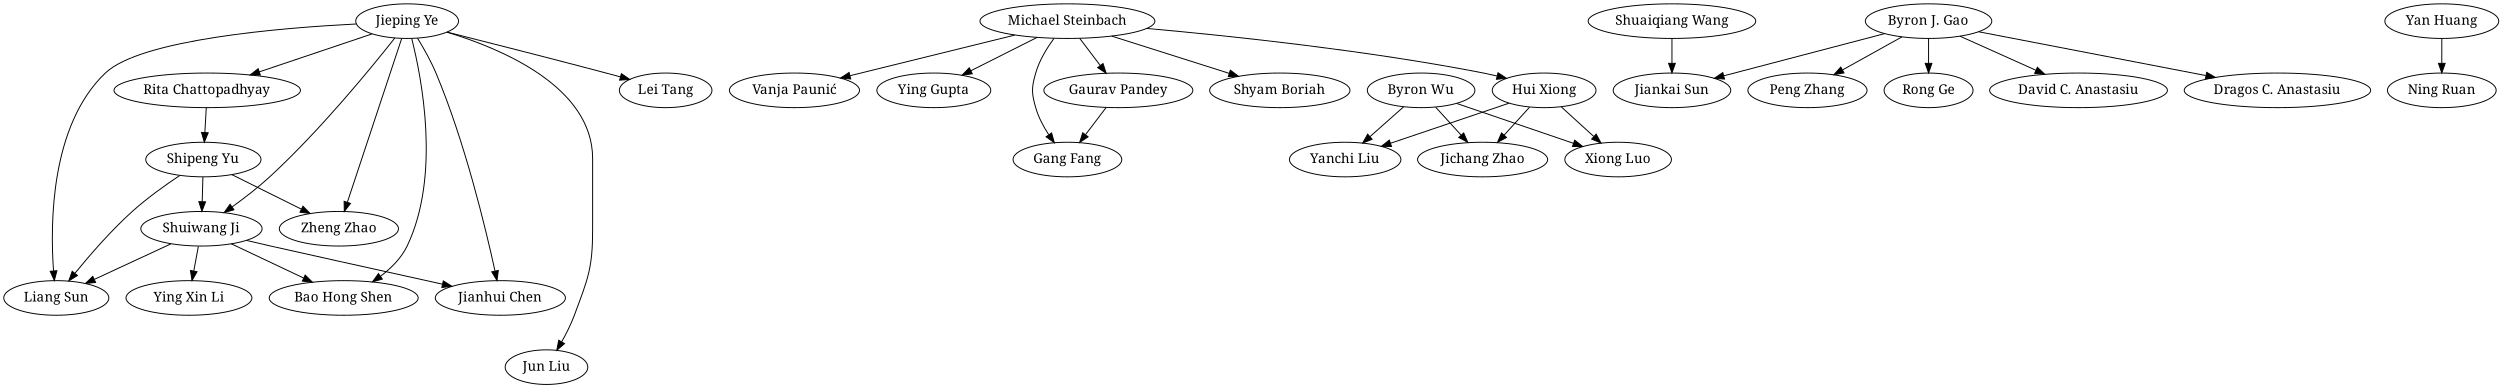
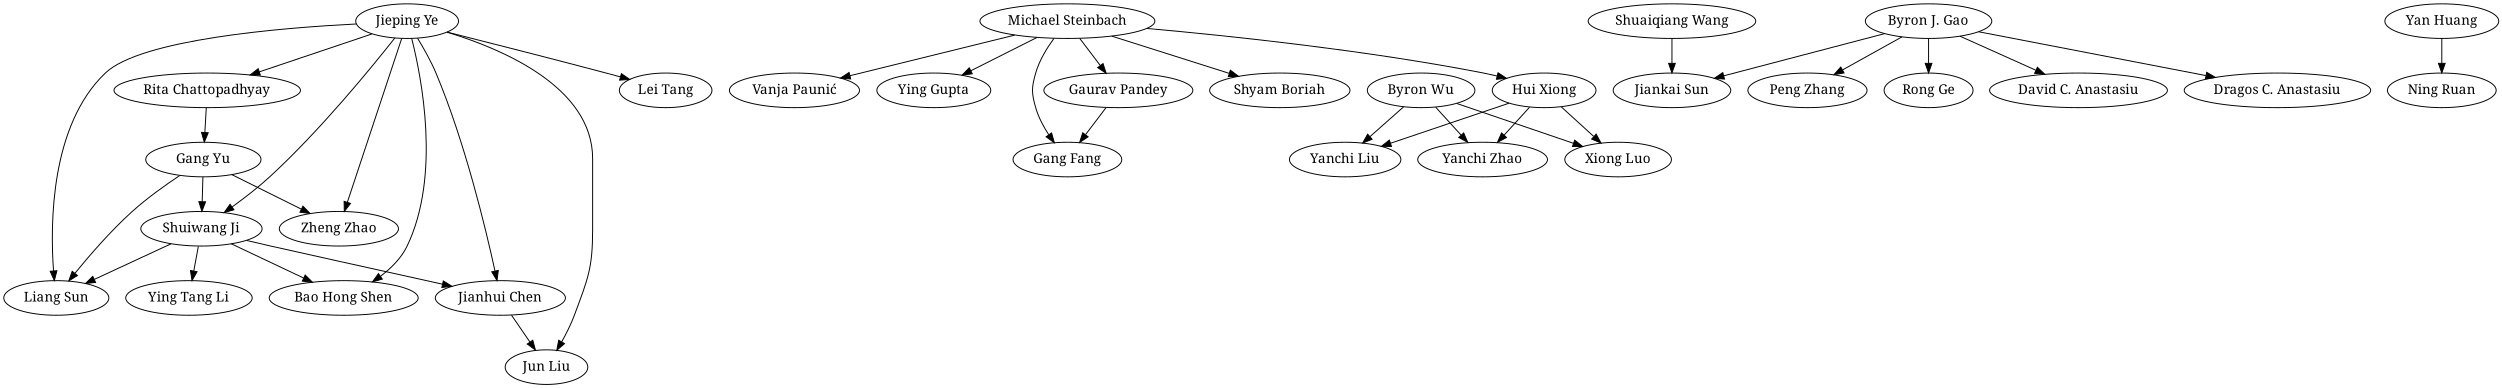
(203, 160) -> (203, 160)
(1483, 160) -> (1483, 160)
(189, 298) -> (189, 298)
none -> (521, 329)
